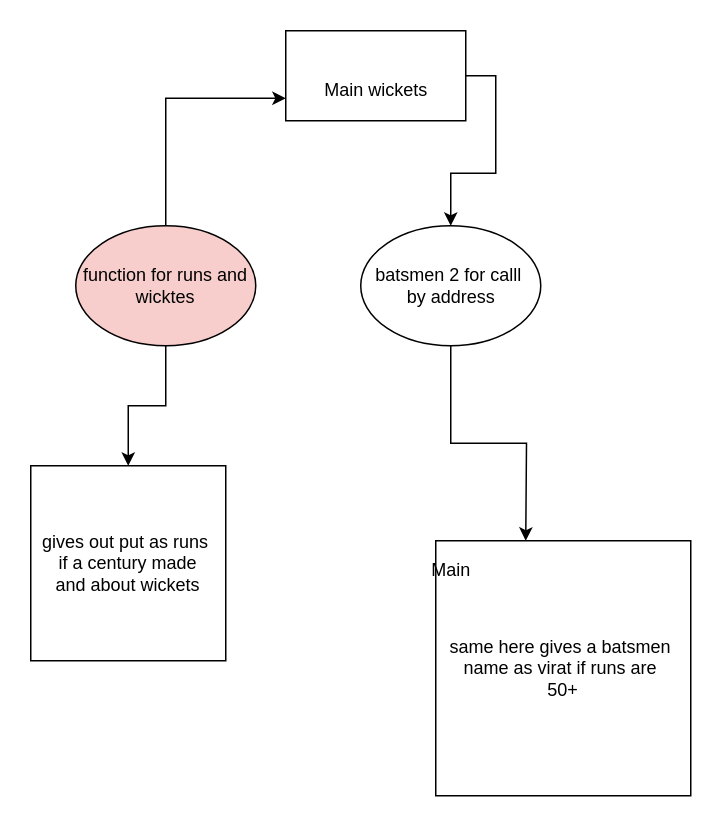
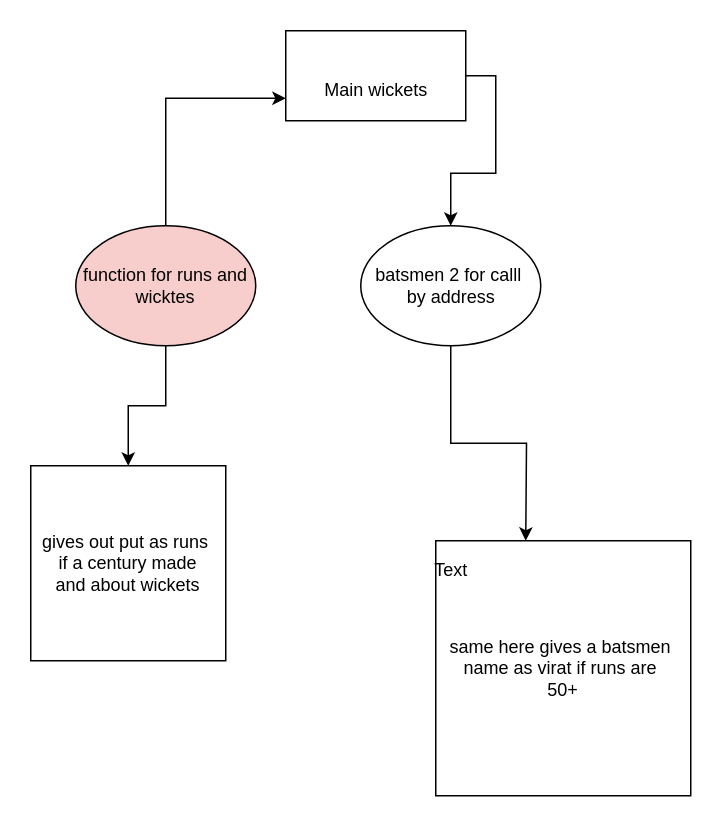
(452, 571) -> (452, 571)
